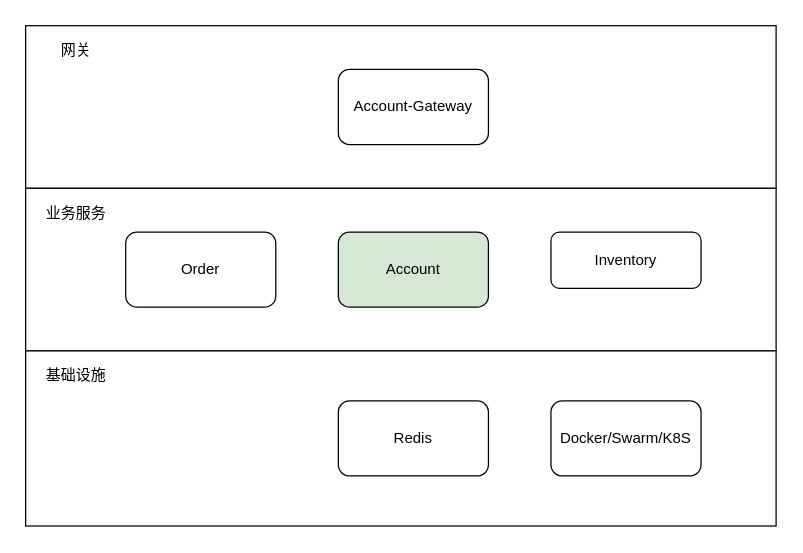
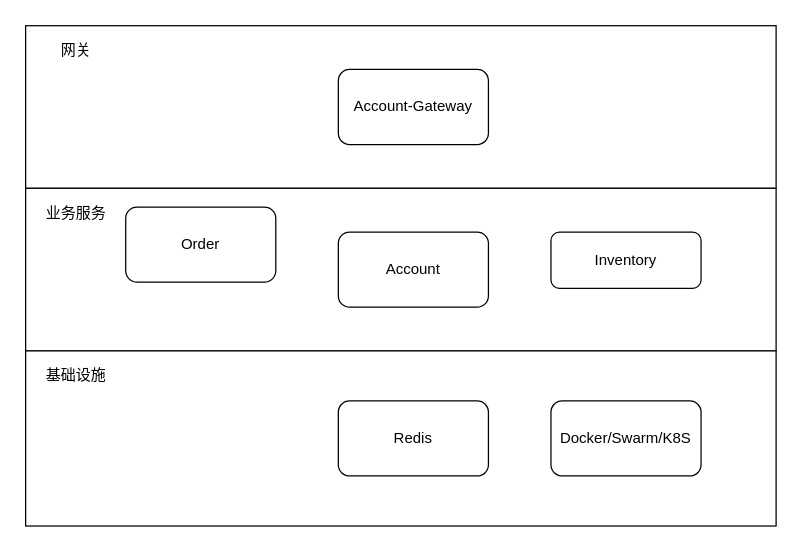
(201, 269) -> (201, 244)
(413, 269) -> (413, 269)
